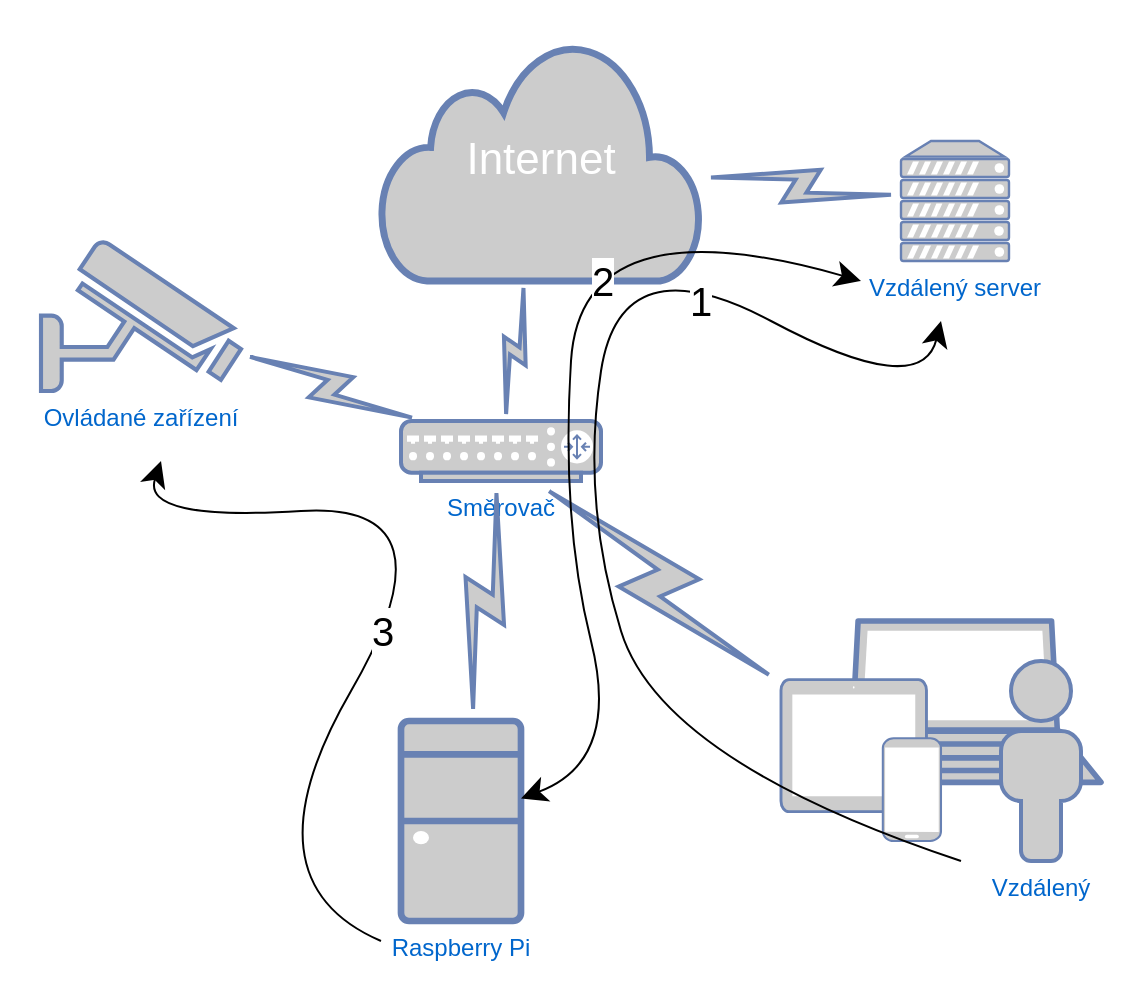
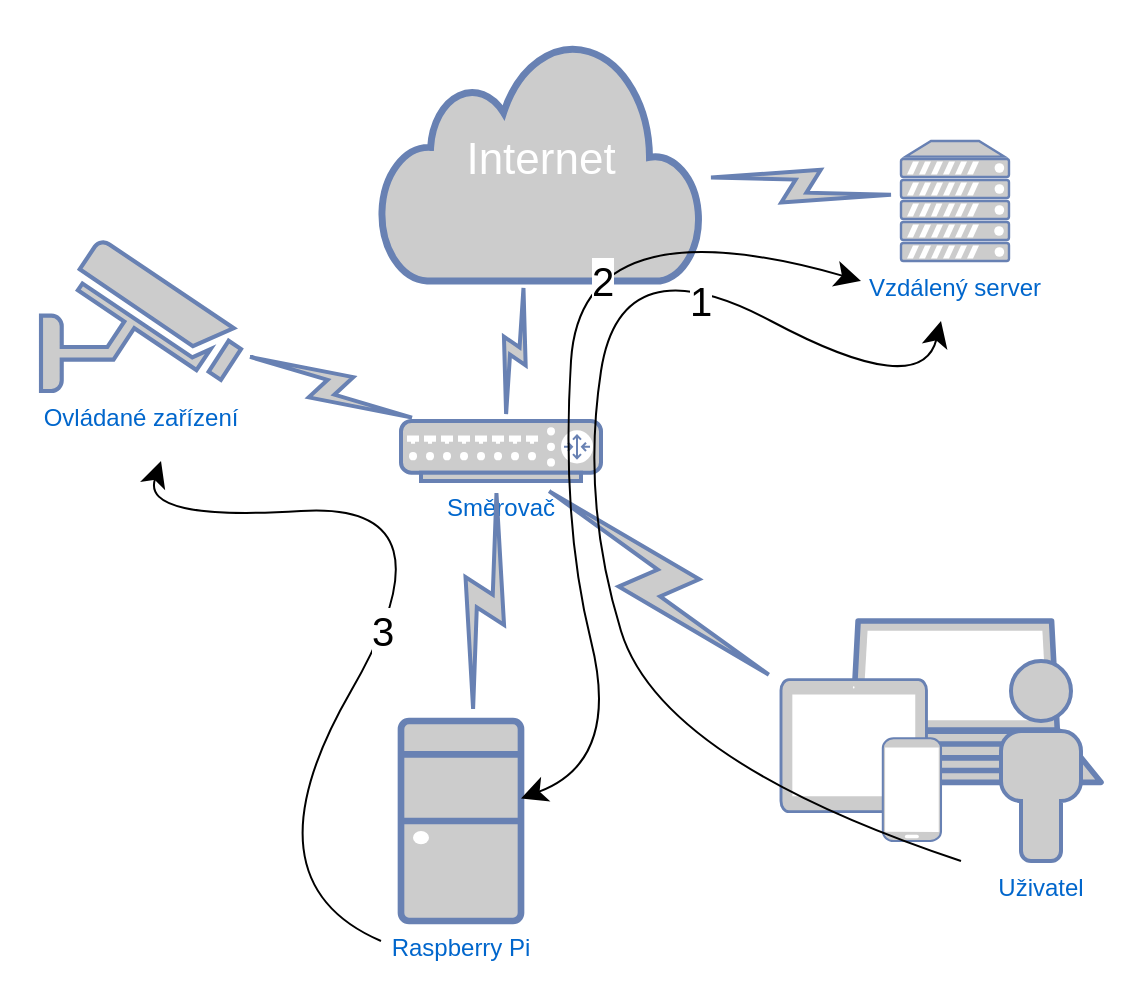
(1042, 889) -> (1042, 889)
